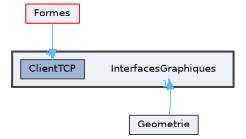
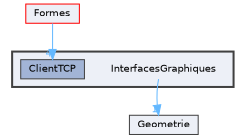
(170, 102) -> (157, 93)
